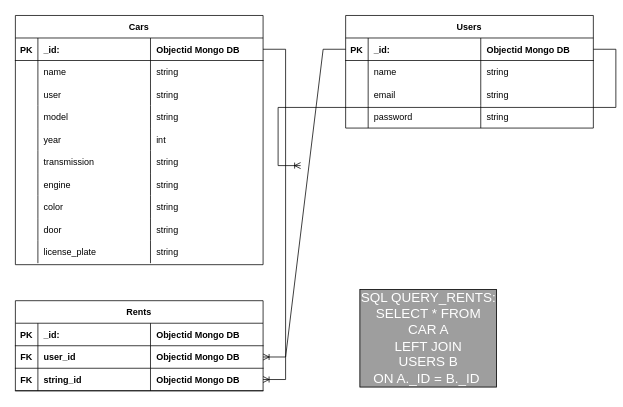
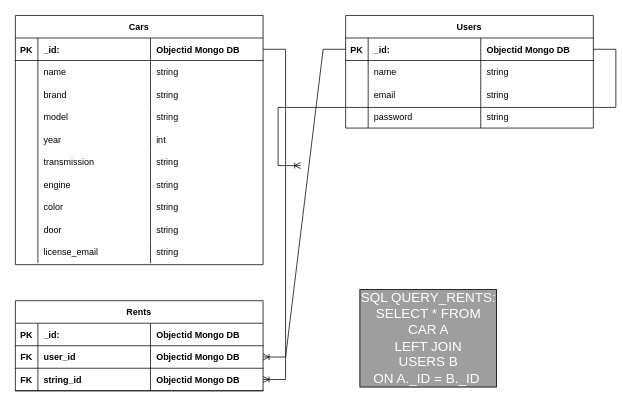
(54, 95) -> (56, 95)
(73, 252) -> (72, 252)
